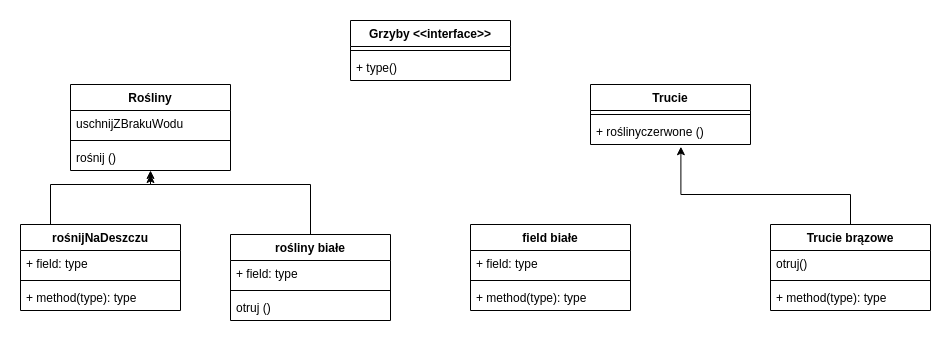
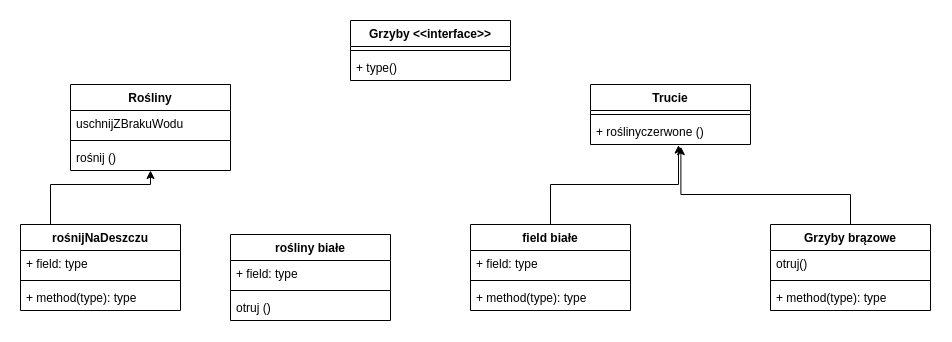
(257, 185) -> none
none -> (611, 185)
(851, 239) -> (851, 239)
